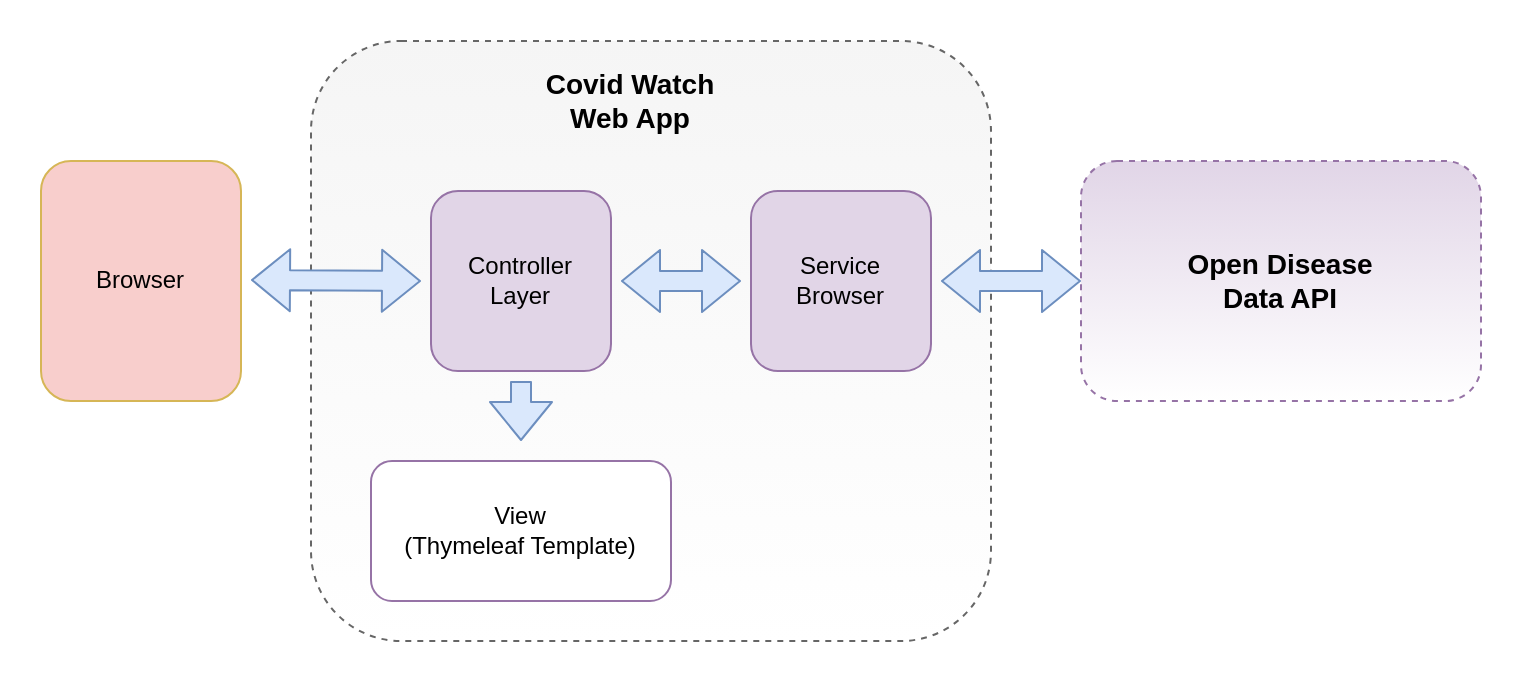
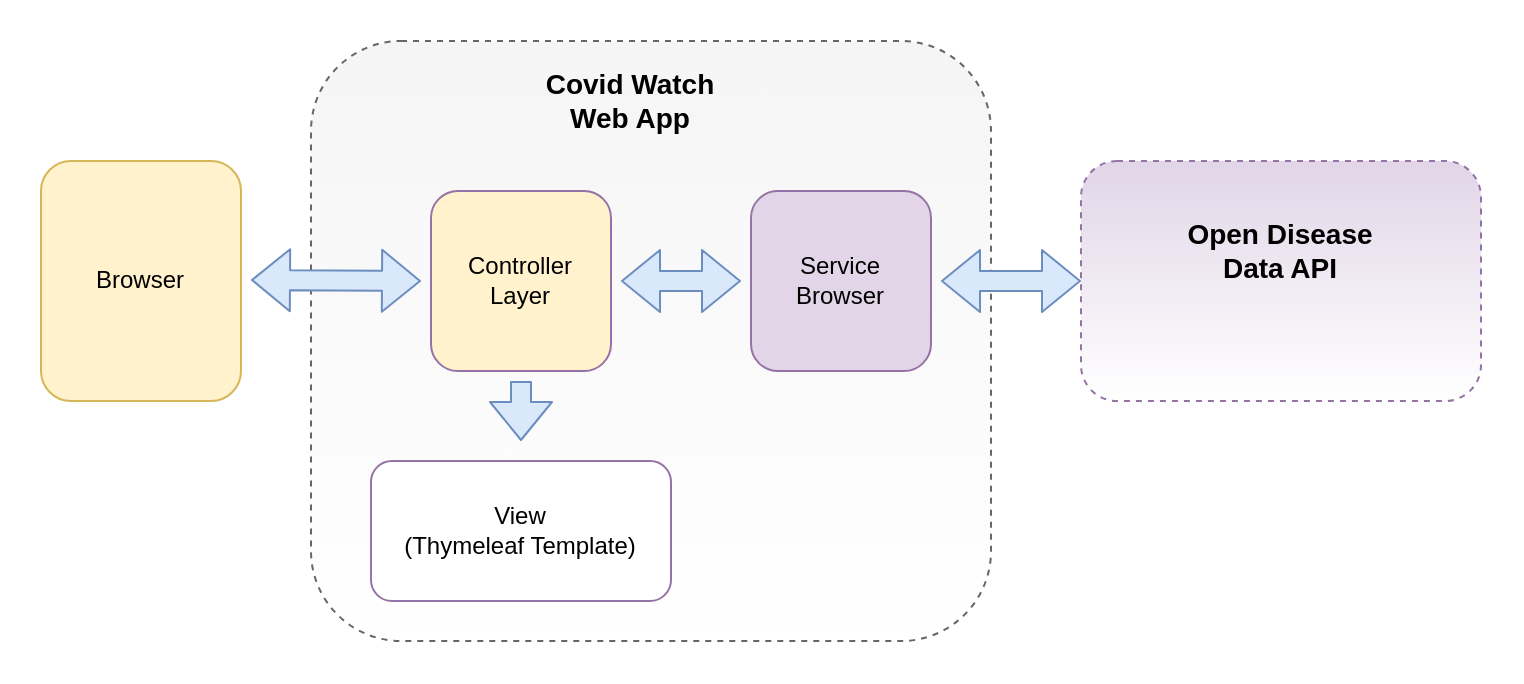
(141, 281) -> (141, 281)
(521, 281) -> (521, 281)
(1281, 281) -> (1281, 251)
